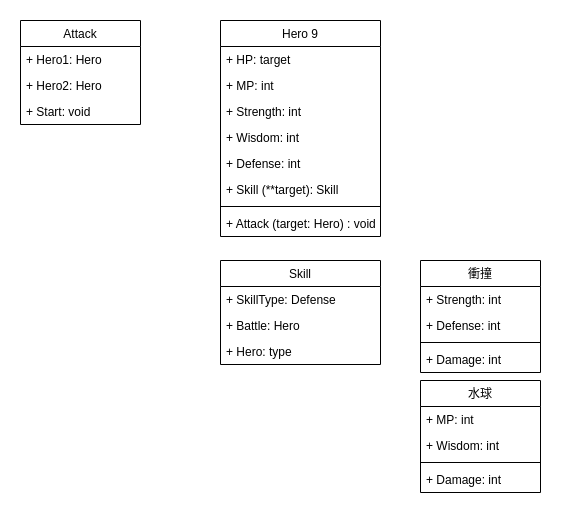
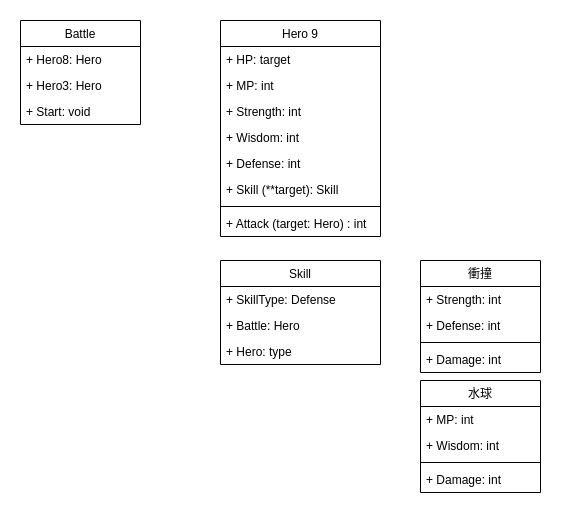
(80, 34) -> (80, 34)
(65, 60) -> (65, 60)
(65, 86) -> (65, 86)
(314, 224) -> (311, 224)
